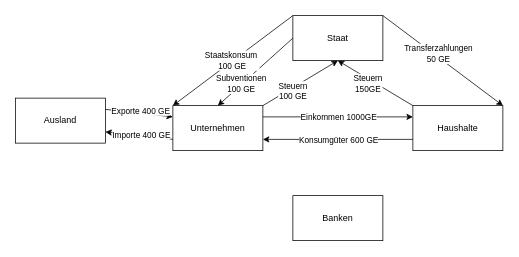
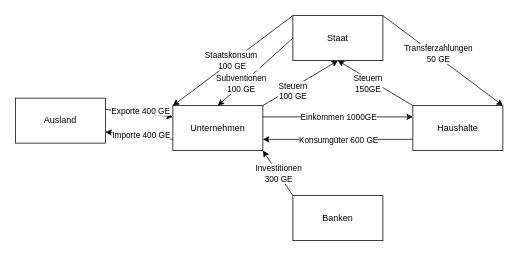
none -> (279, 175)
